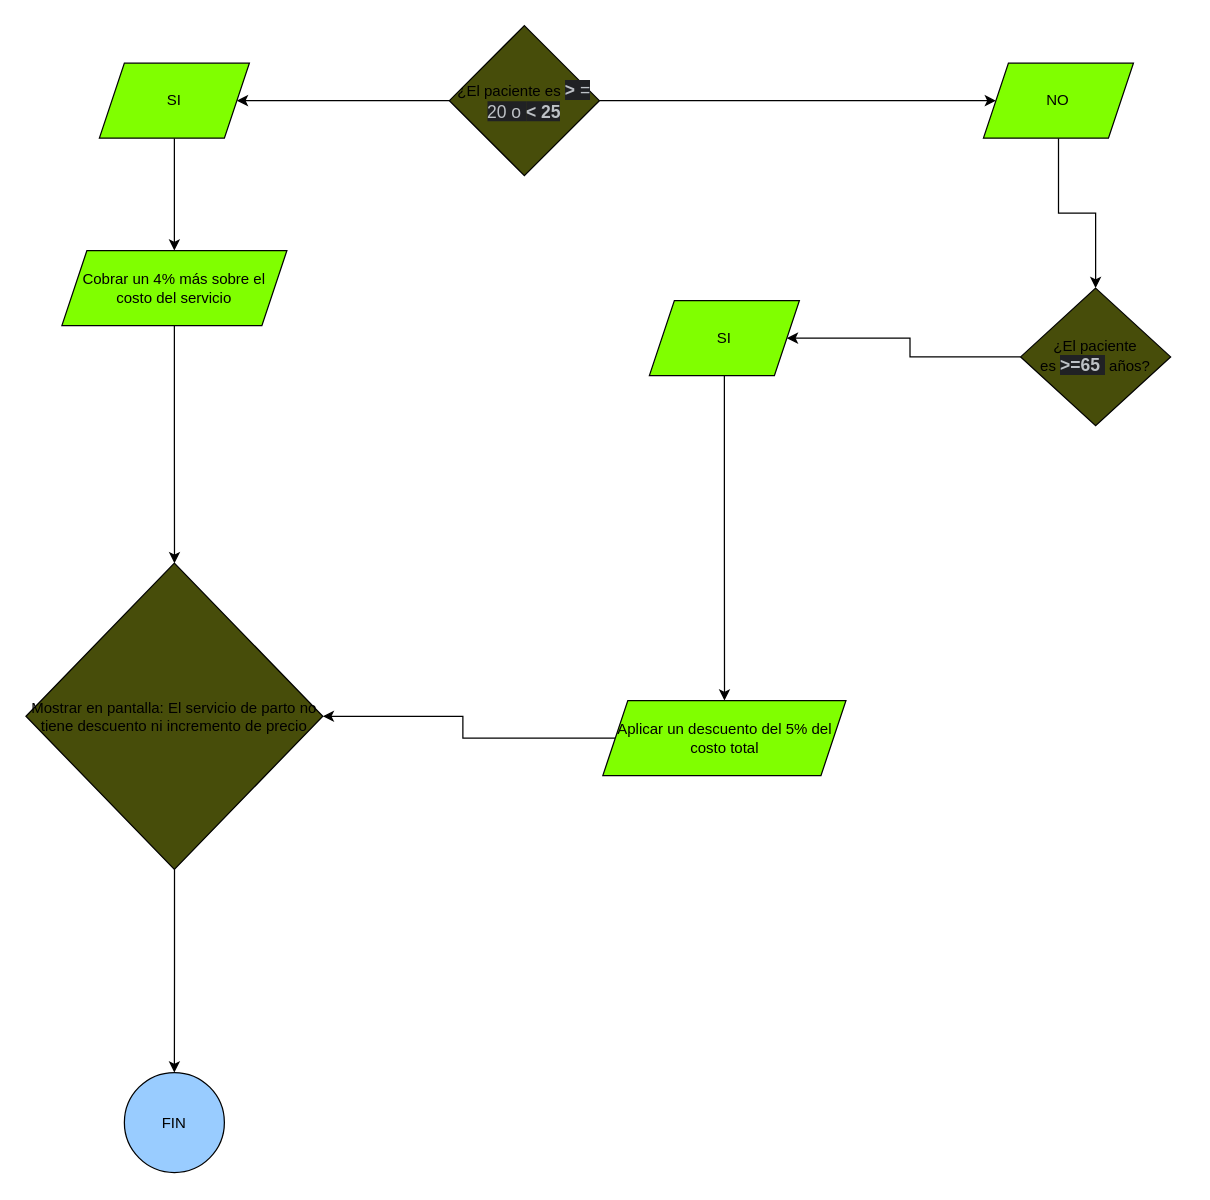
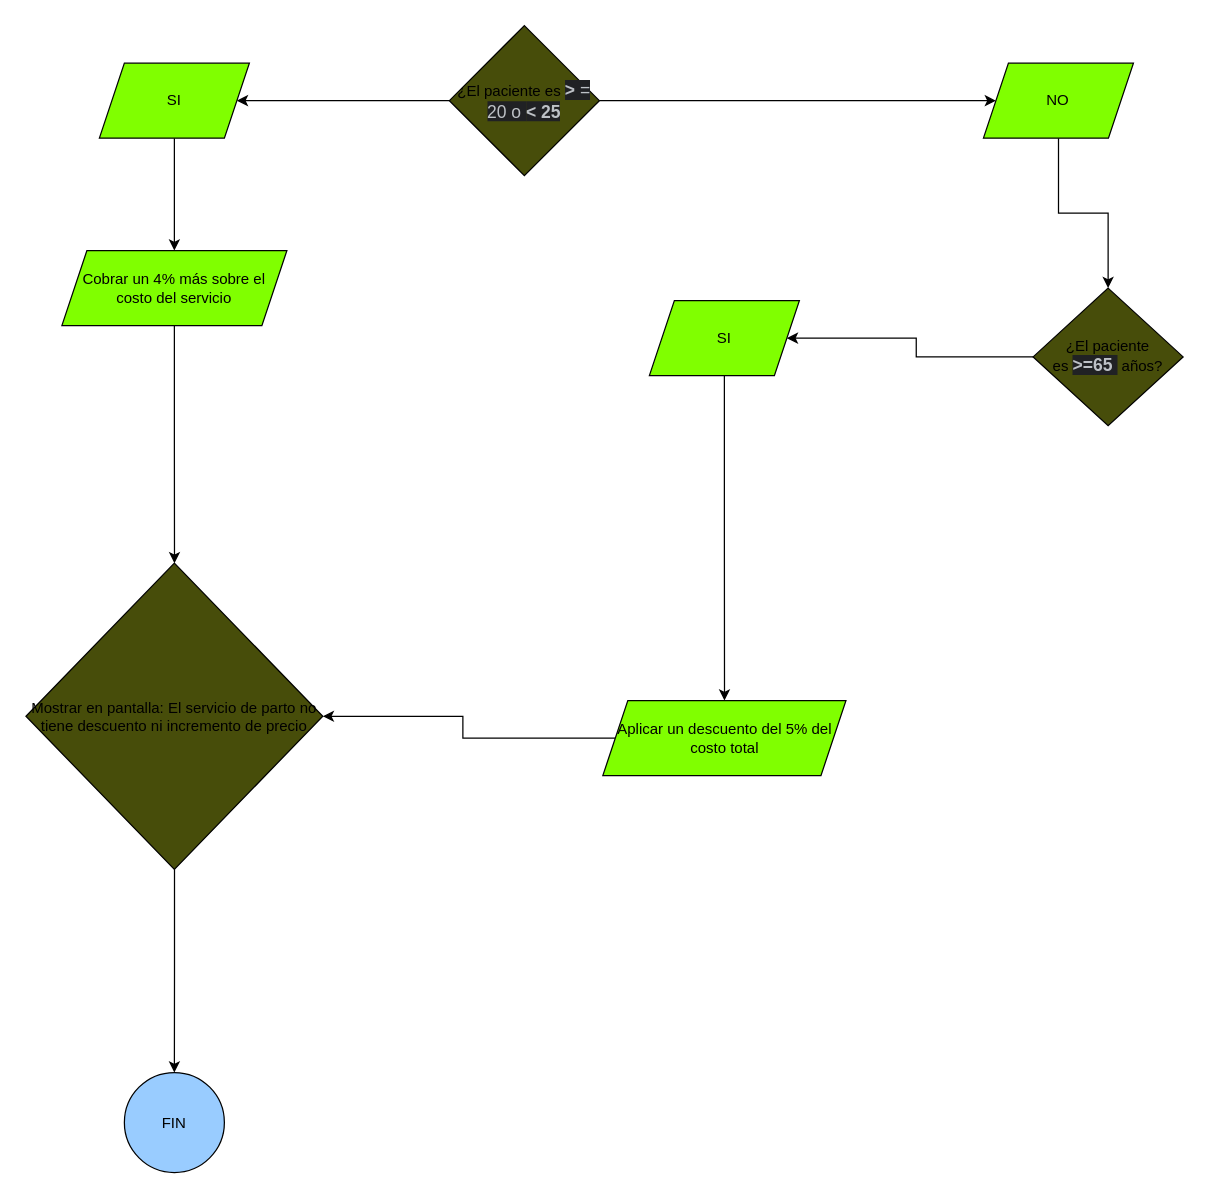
(1096, 357) -> (1108, 357)
